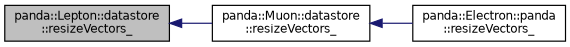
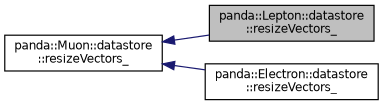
(197, 23) -> (192, 38)
(489, 23) -> (292, 82)
